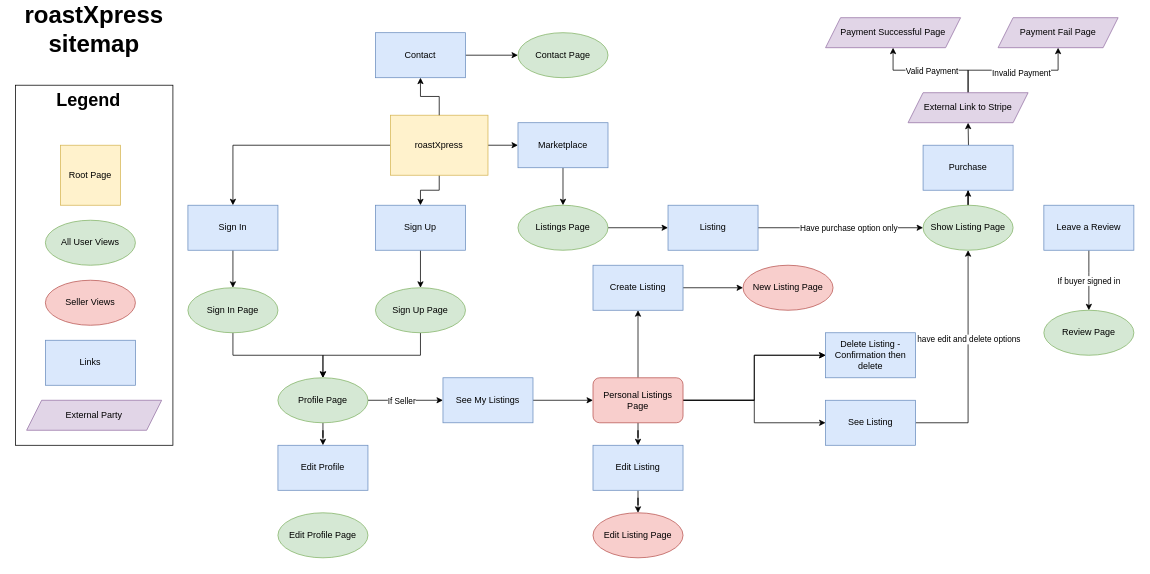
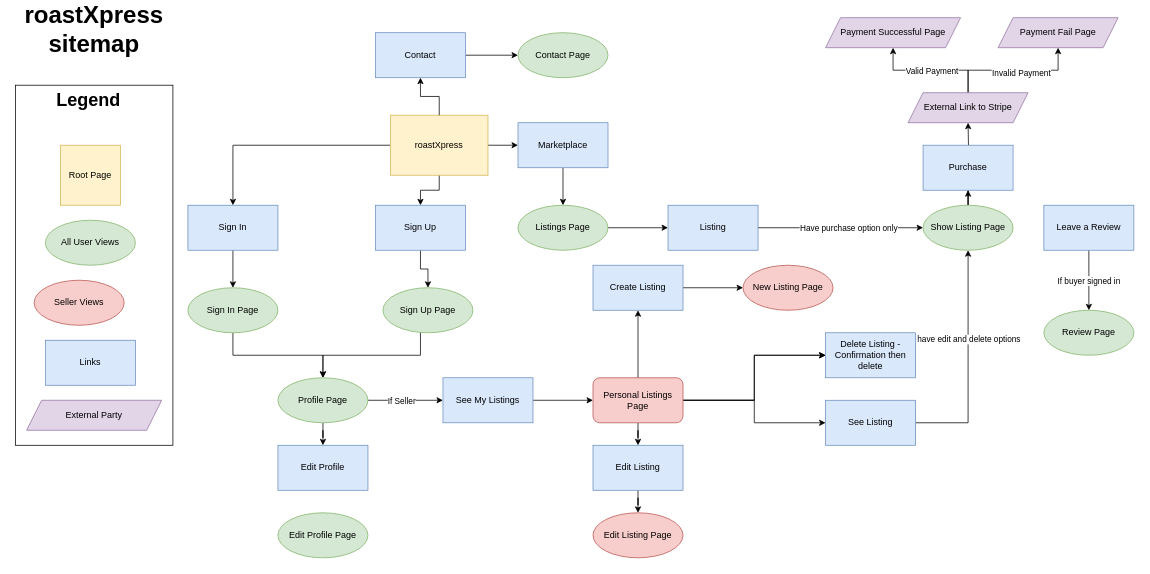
(90, 303) -> (79, 303)
(420, 310) -> (428, 310)
